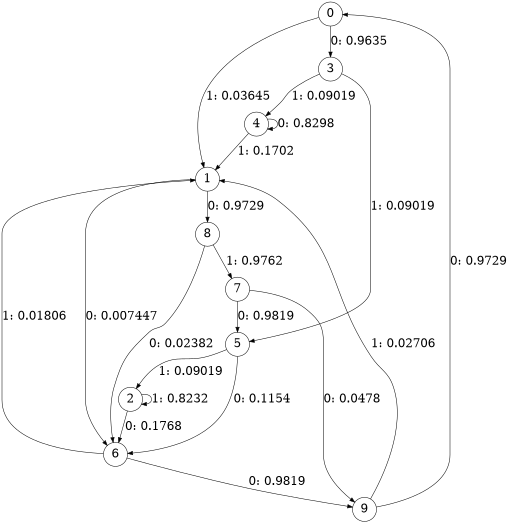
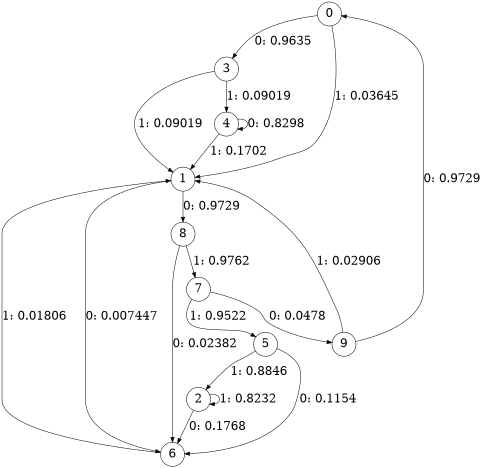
(370, 241) -> (144, 105)
(272, 317) -> (224, 317)
(407, 344) -> (352, 262)
(194, 372) -> (264, 372)
(236, 486) -> none
